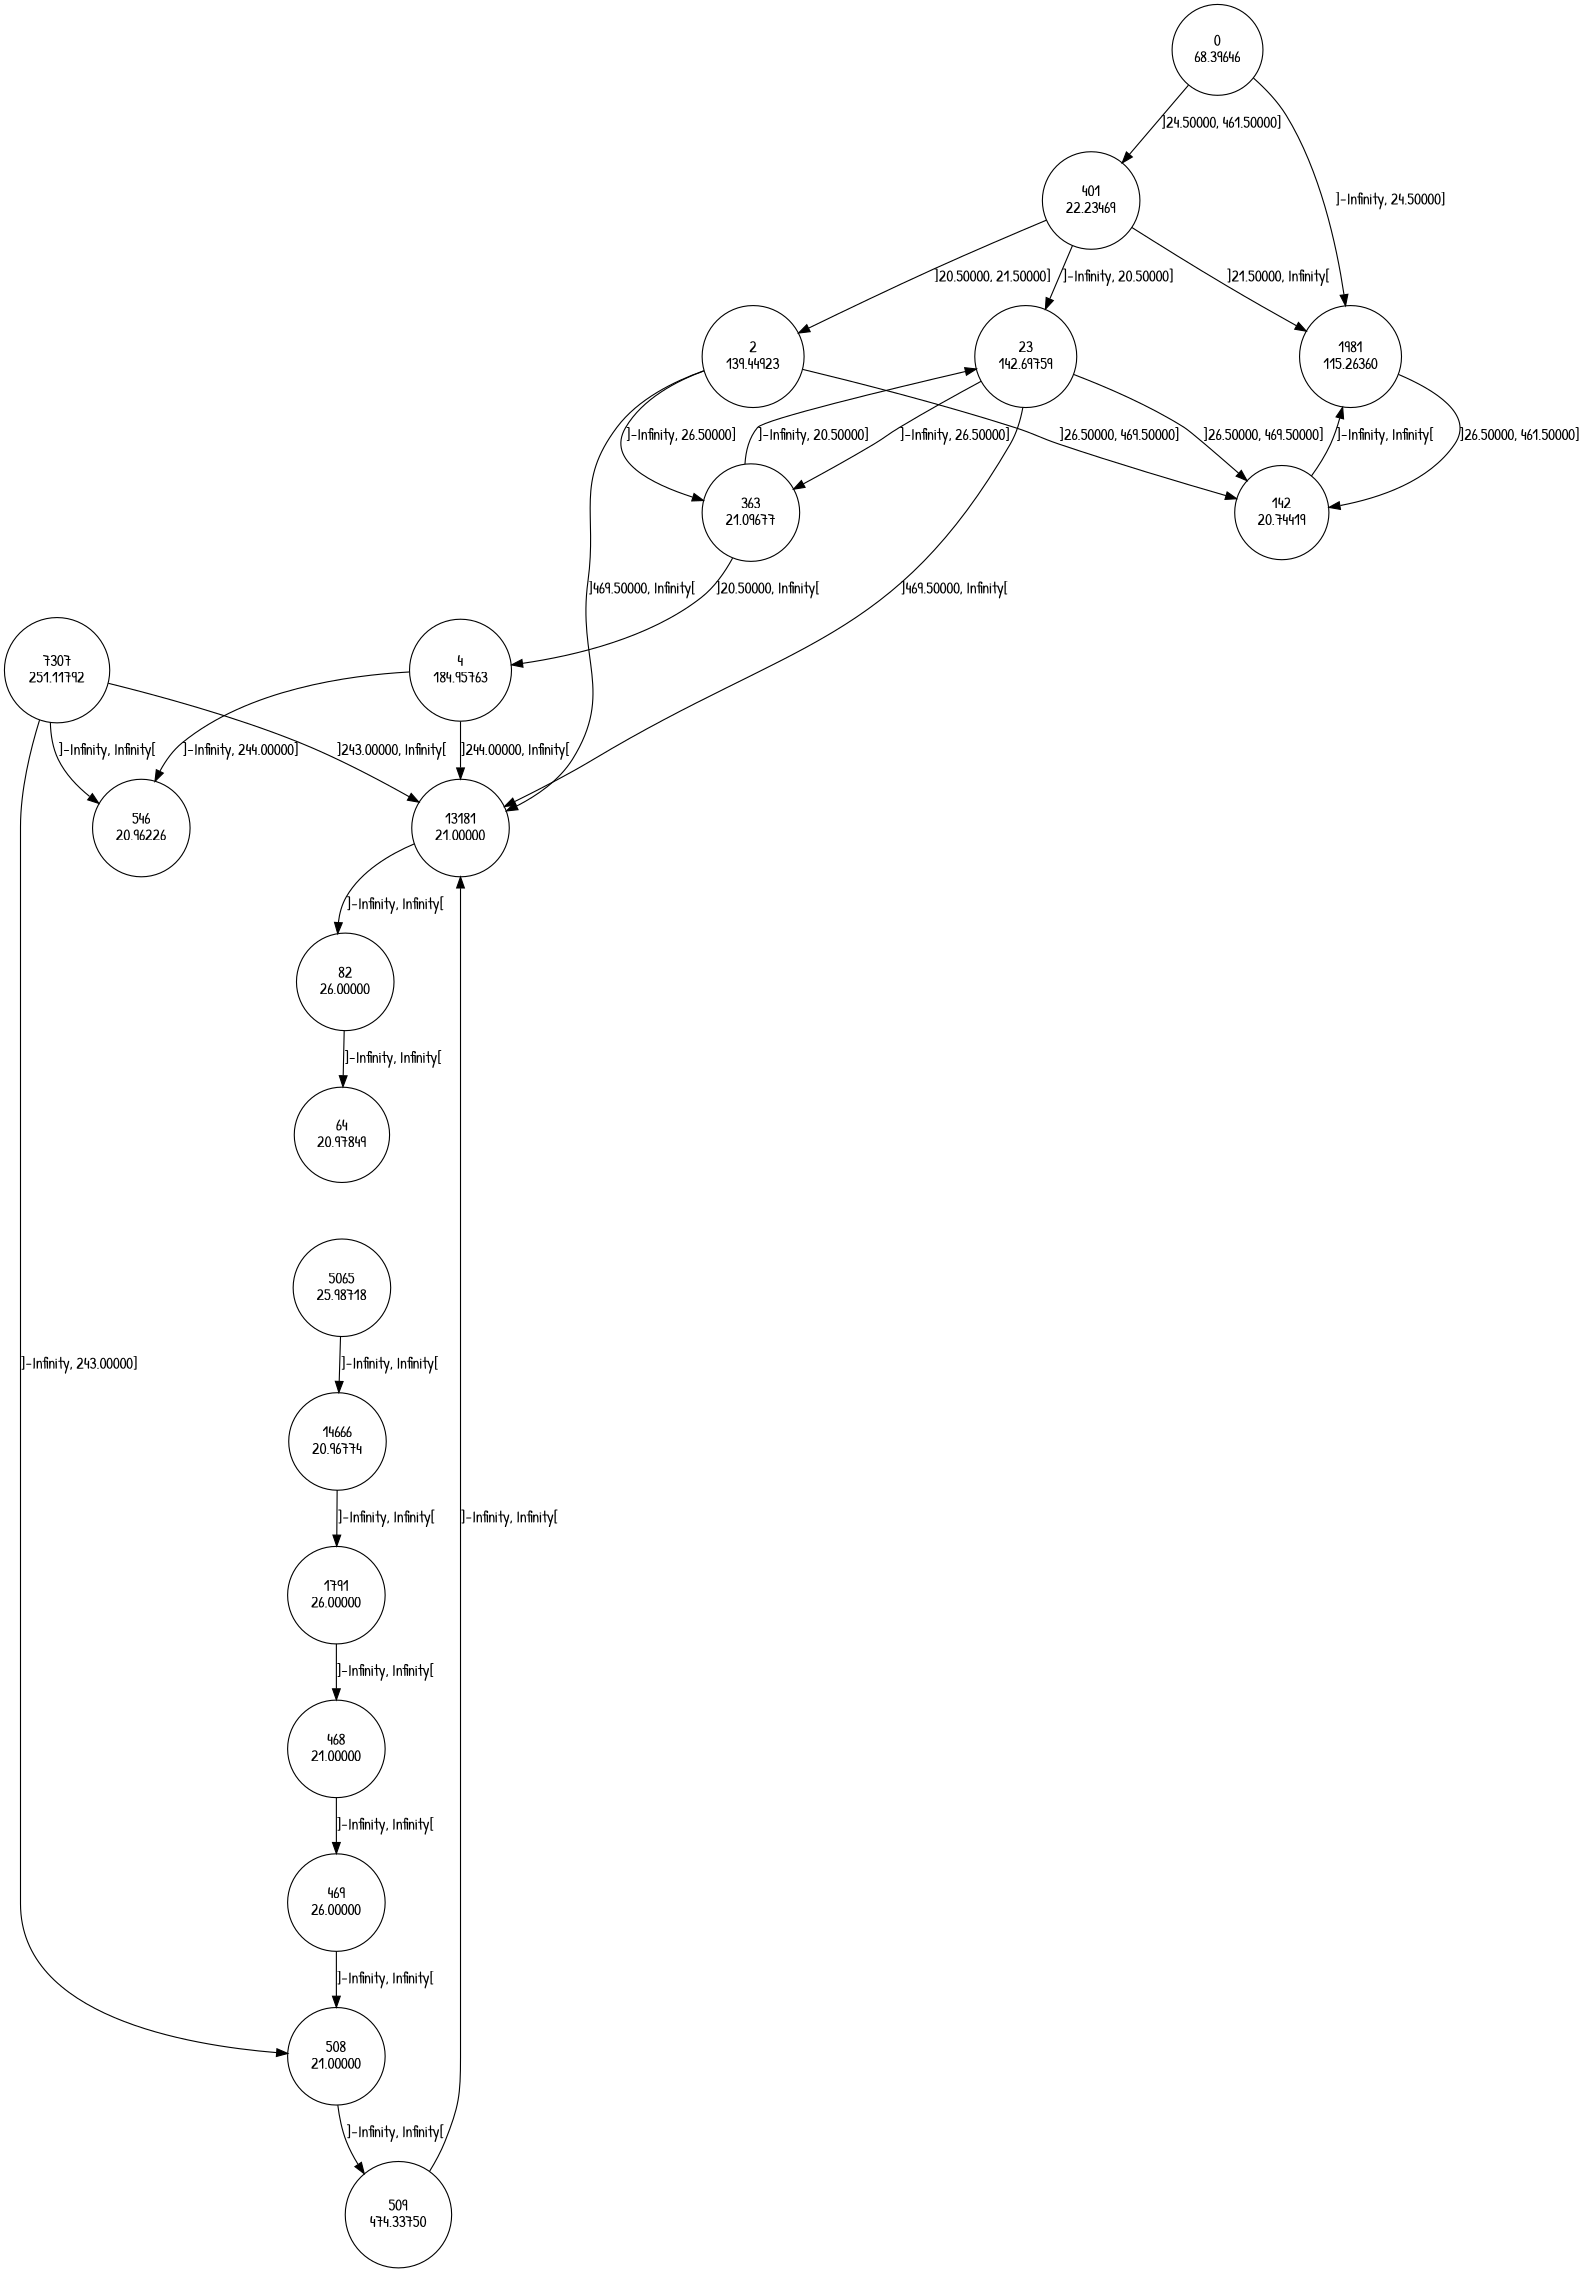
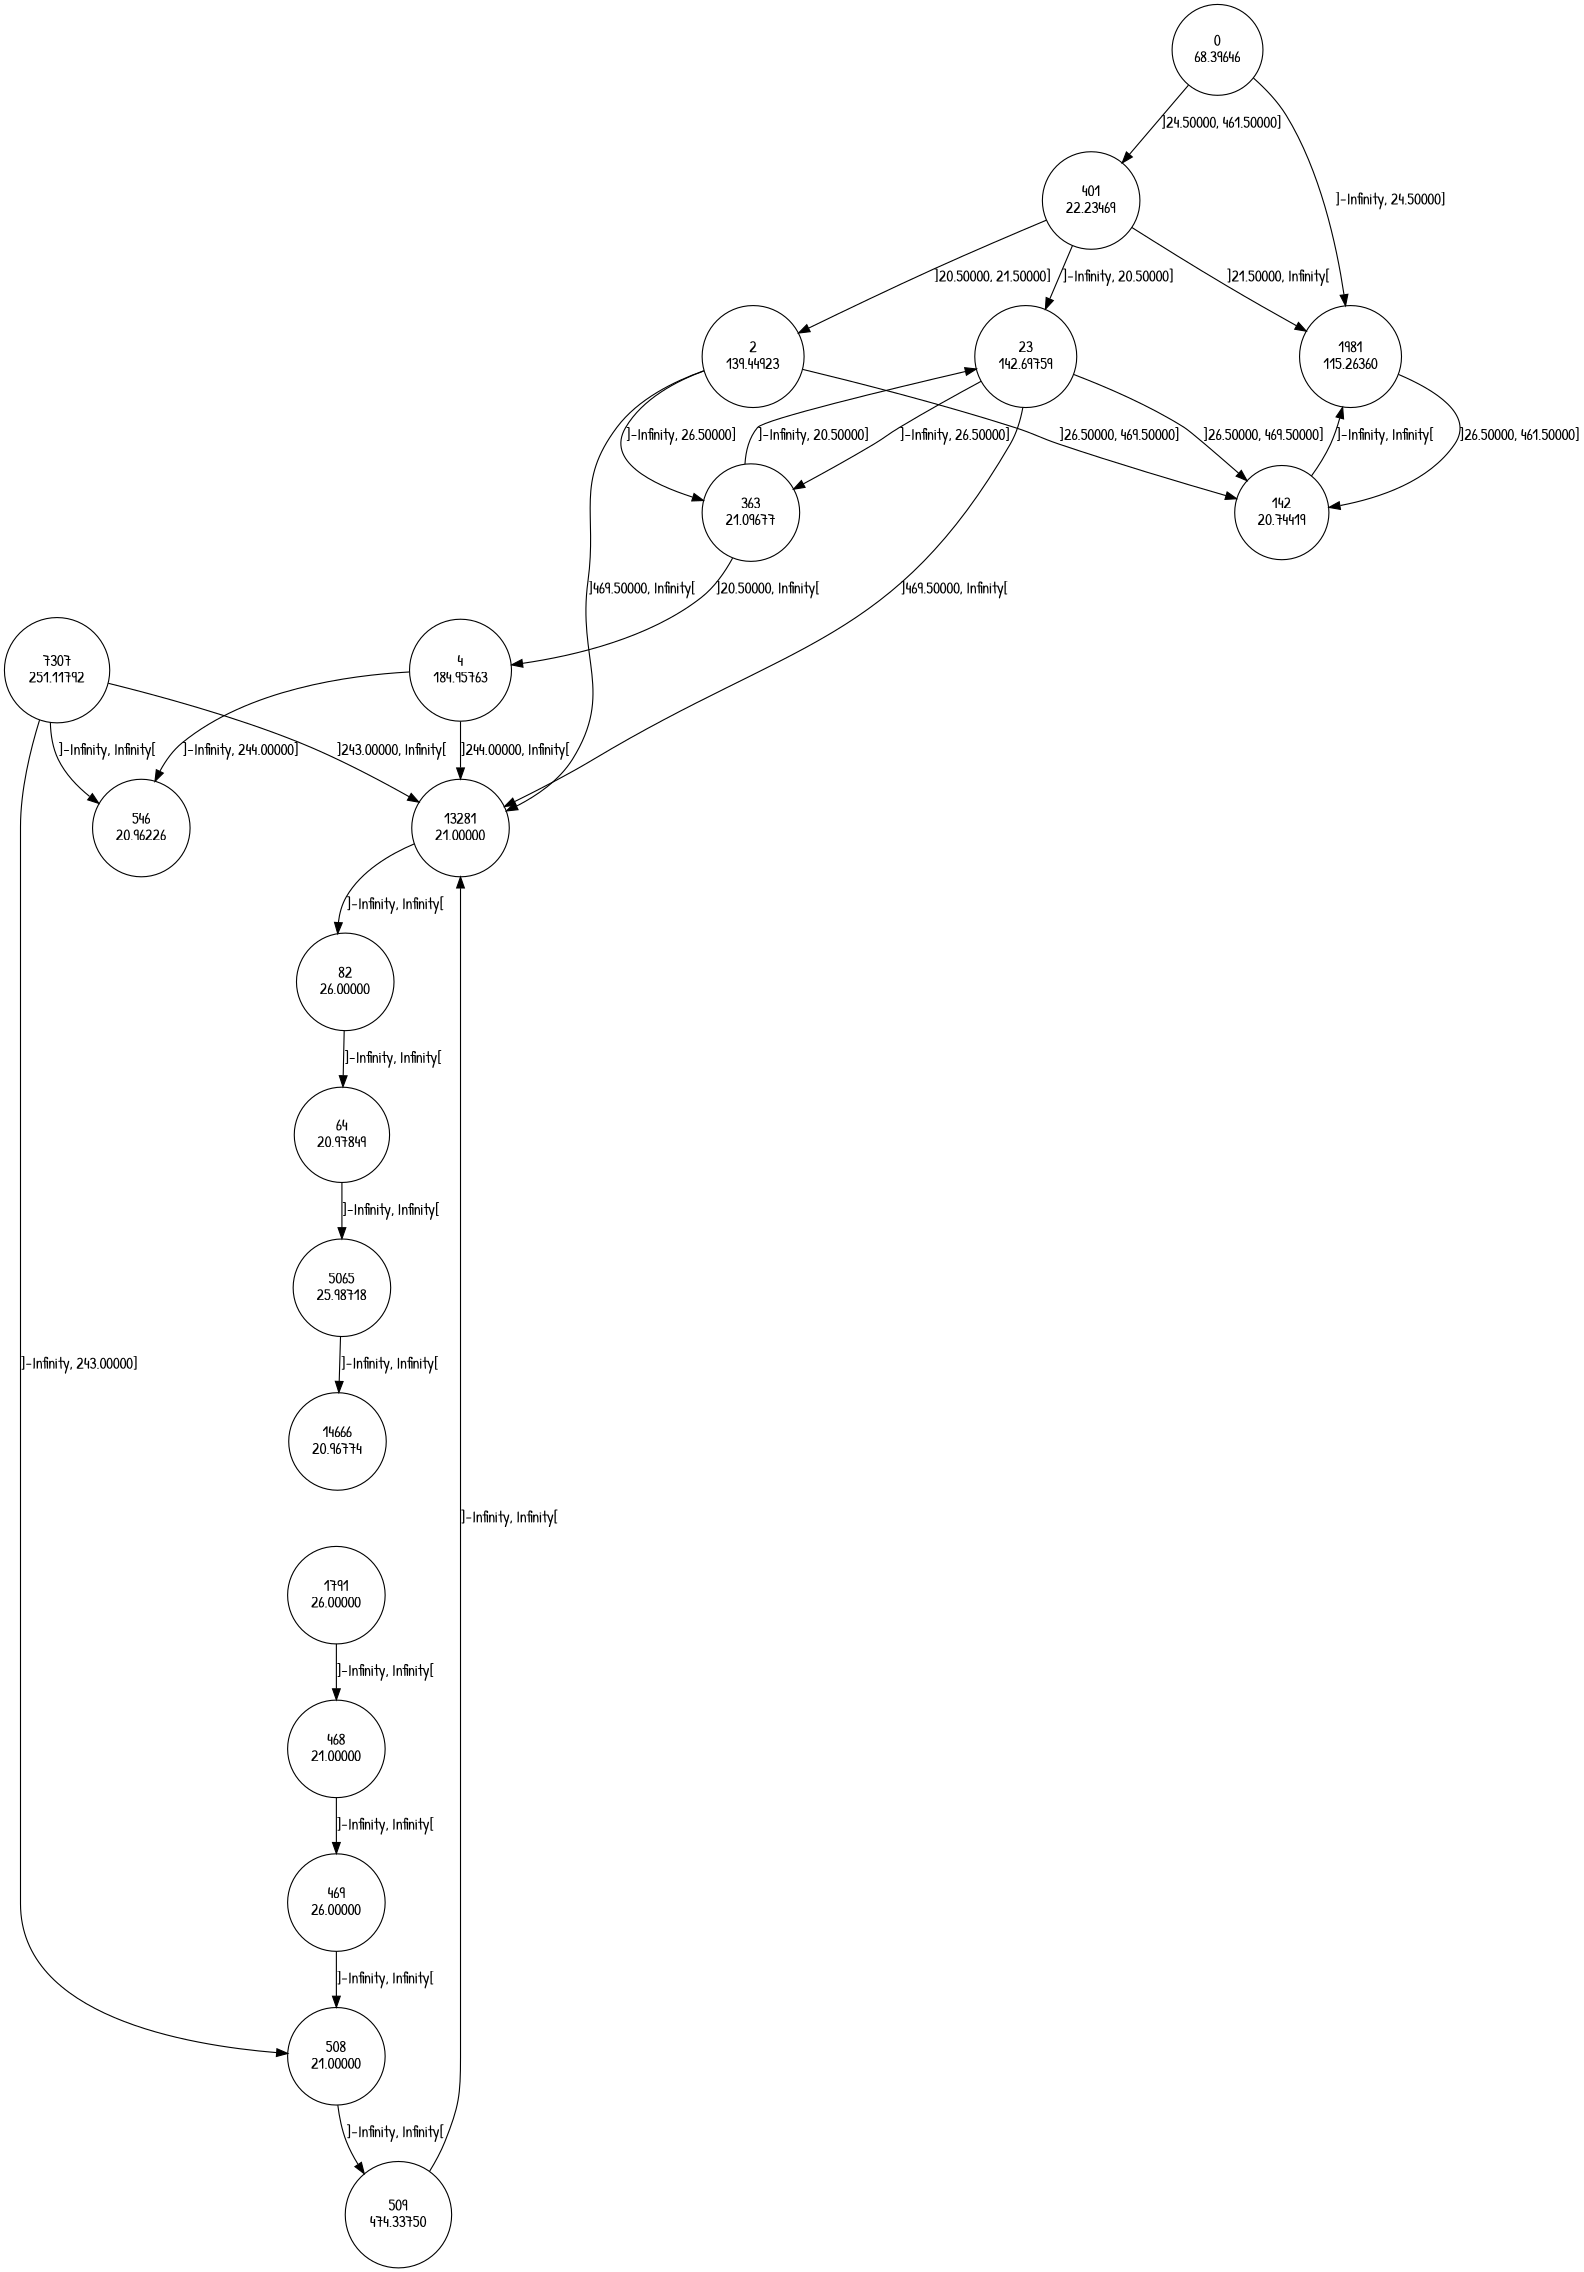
(461, 828) -> (461, 828)
none -> (342, 1205)
(337, 1513) -> none
